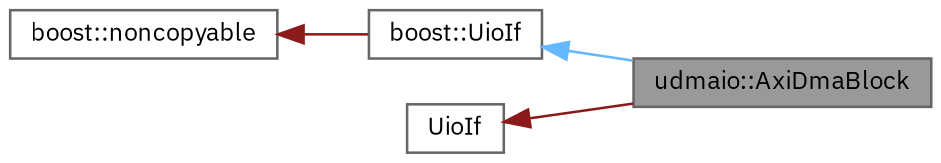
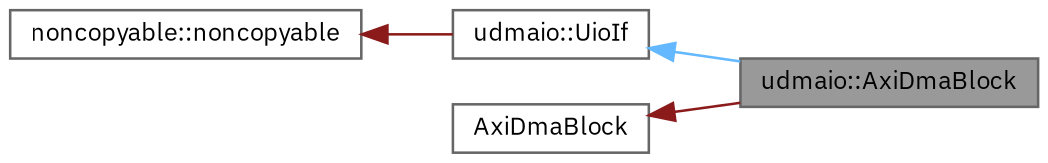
(144, 34) -> (186, 34)
(455, 34) -> (551, 34)
(455, 128) -> (551, 128)
